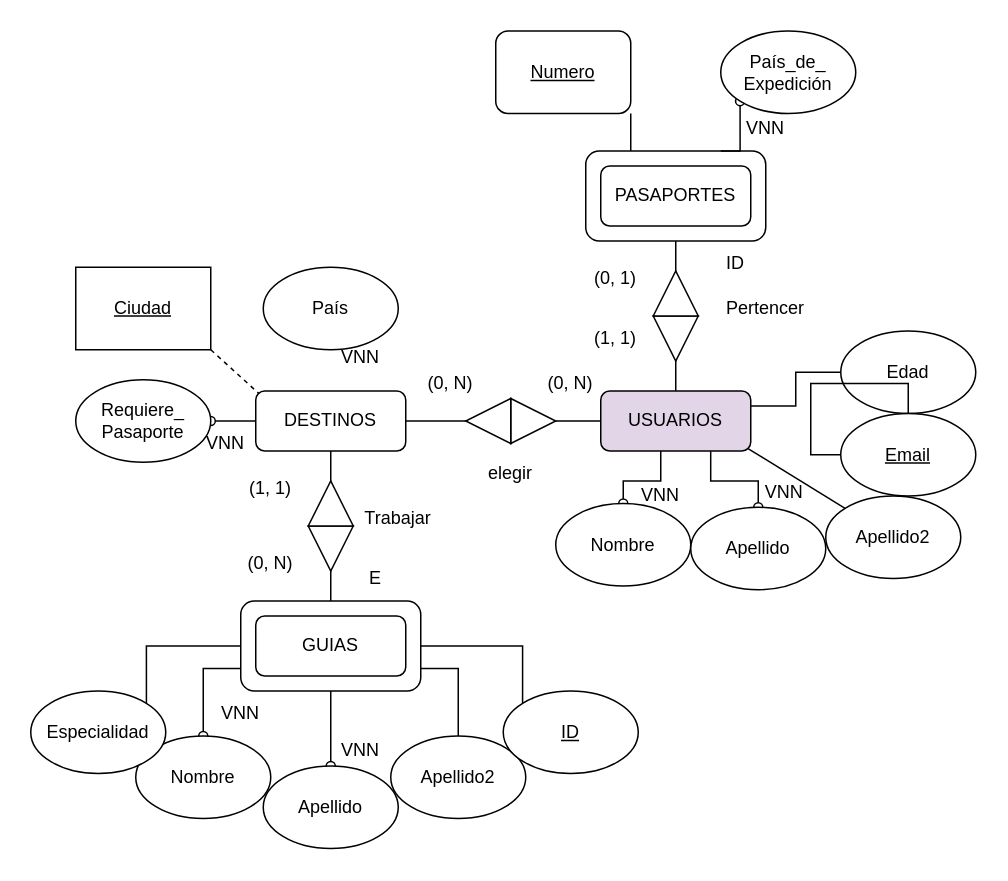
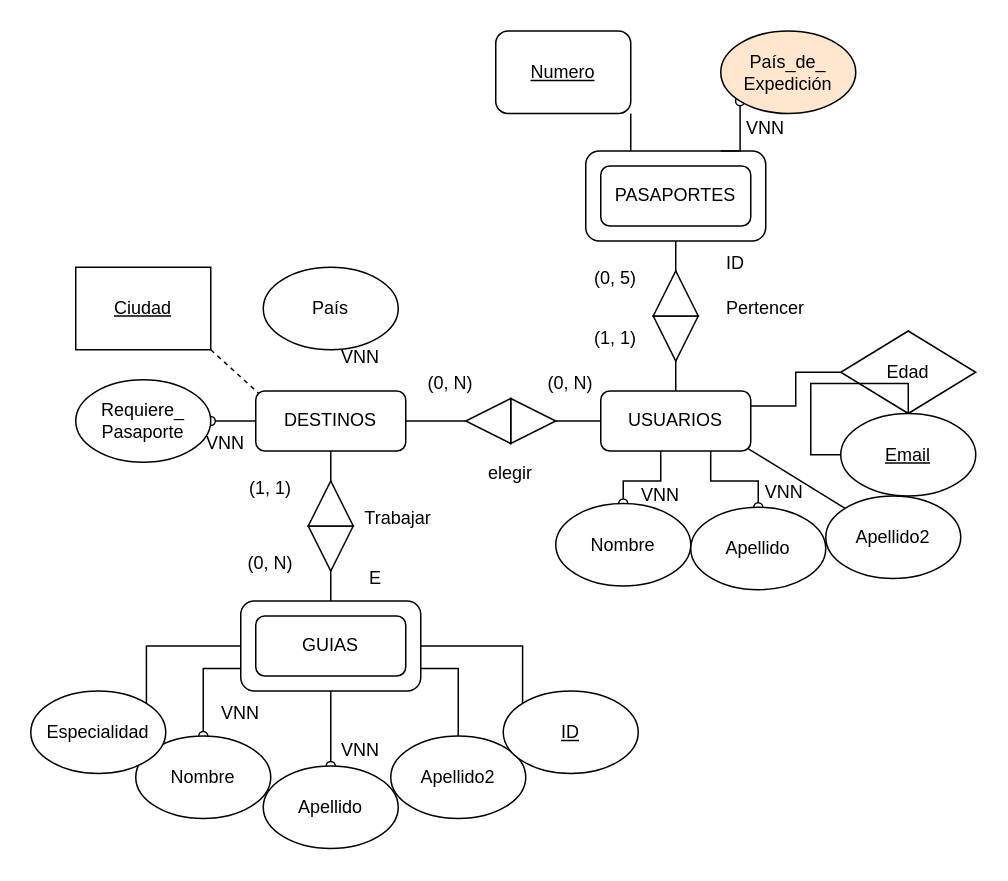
(788, 72) -> (788, 72)
(616, 278) -> (616, 278)
(908, 372) -> (908, 372)
(676, 421) -> (676, 421)
